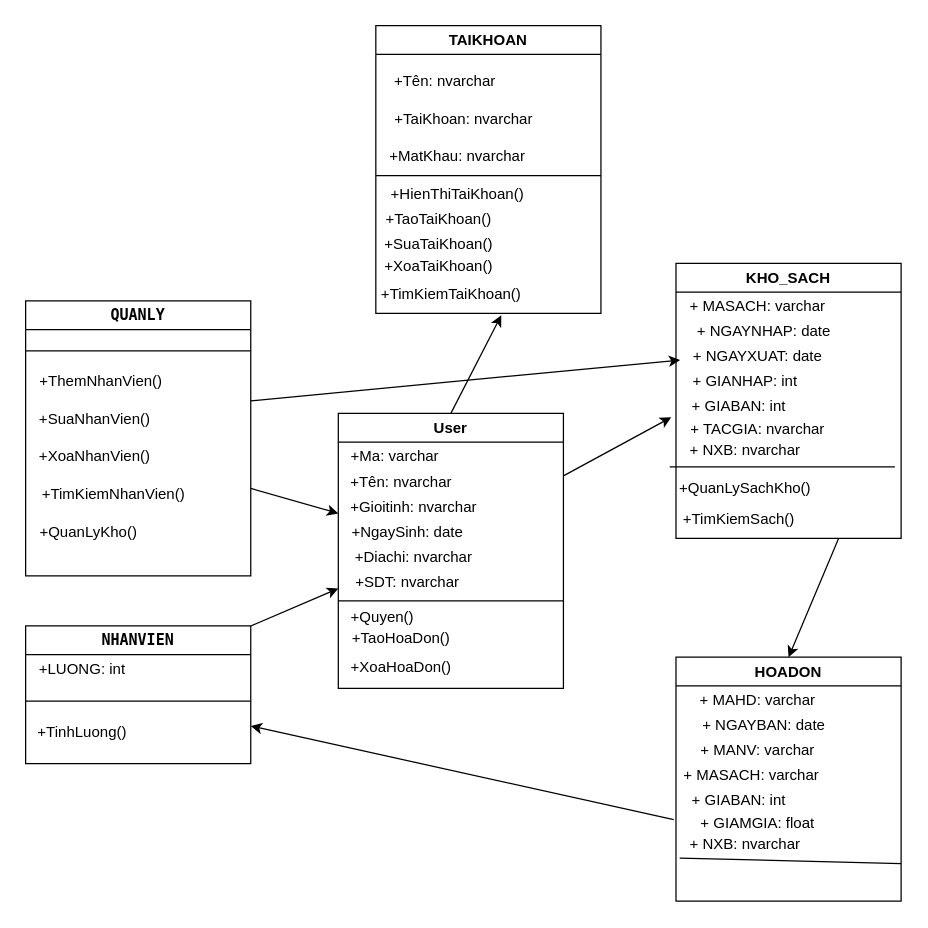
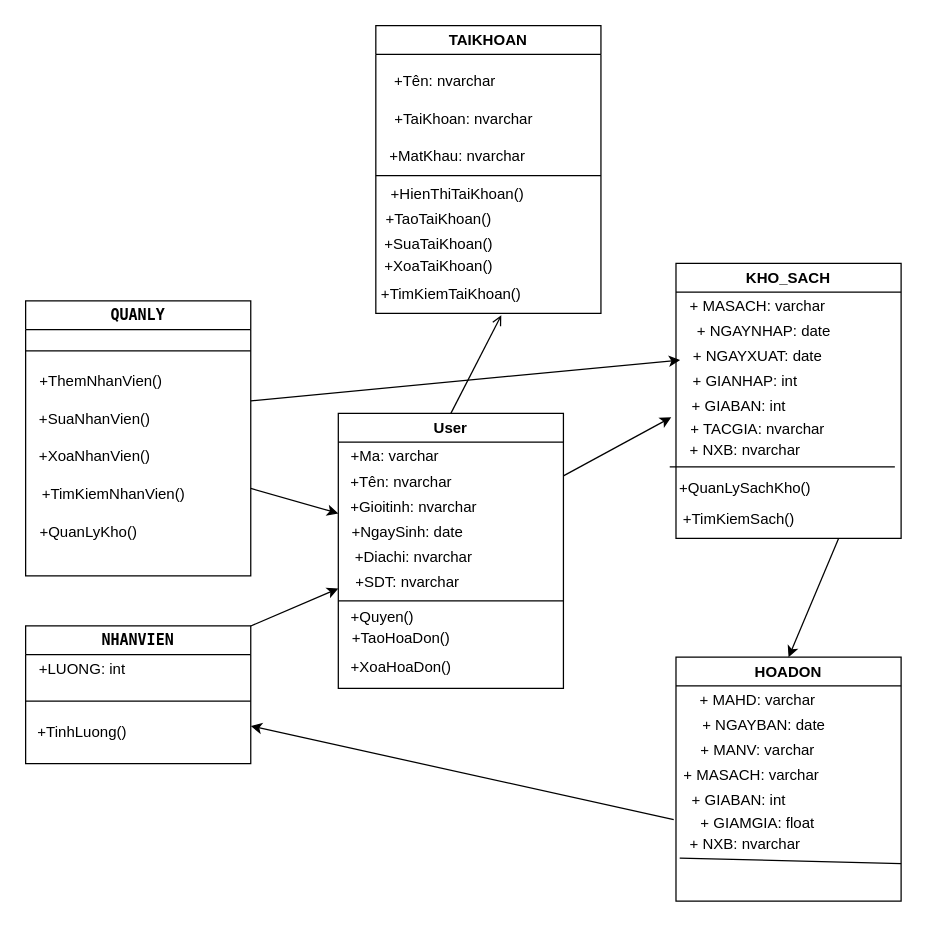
(496, 324) -> (497, 322)
